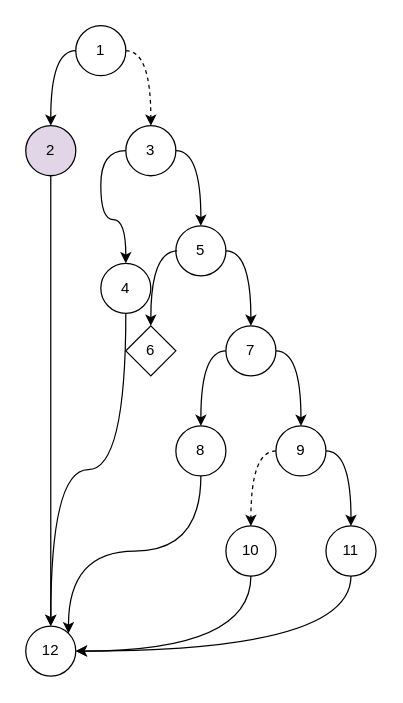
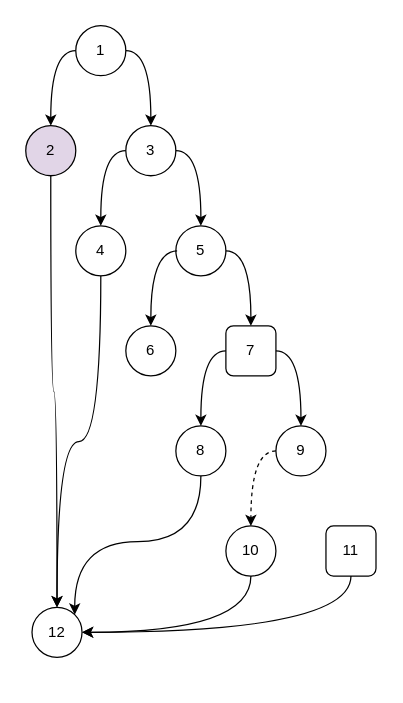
(148, 80) -> (148, 80)
(126, 288) -> (101, 251)
(151, 351) -> (151, 351)
(251, 351) -> (251, 351)
(348, 480) -> none
(351, 551) -> (351, 551)
(51, 651) -> (57, 632)
